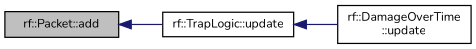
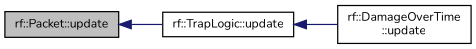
(62, 24) -> (62, 24)
